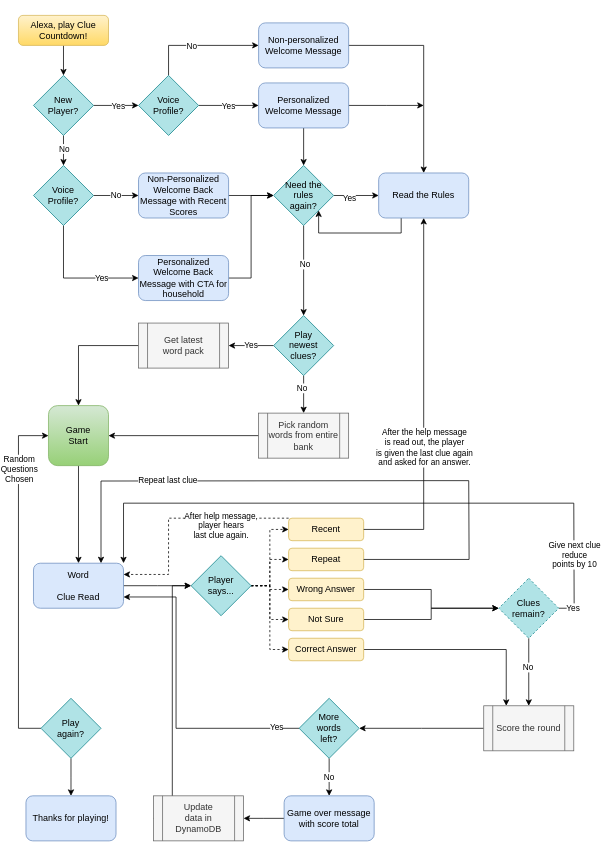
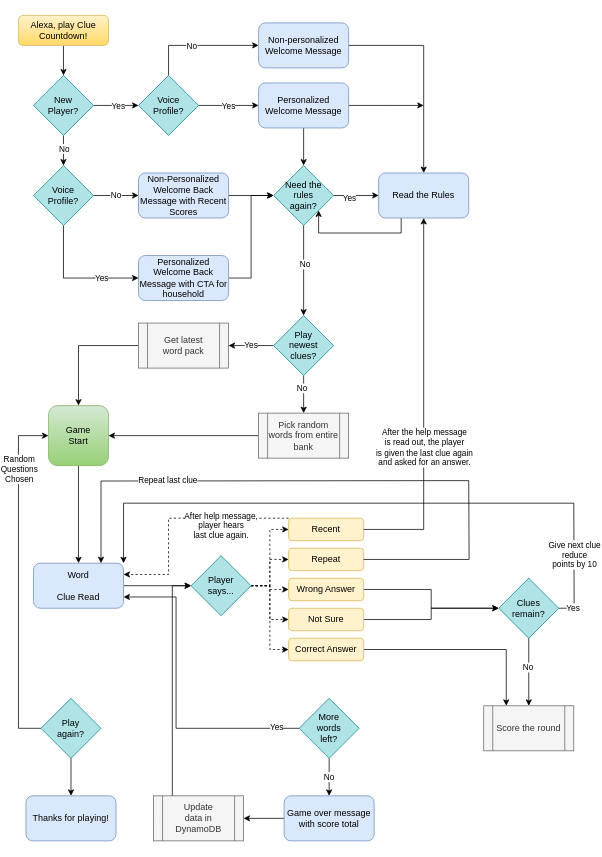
(528, 608) -> (528, 608)
(424, 728) -> none
